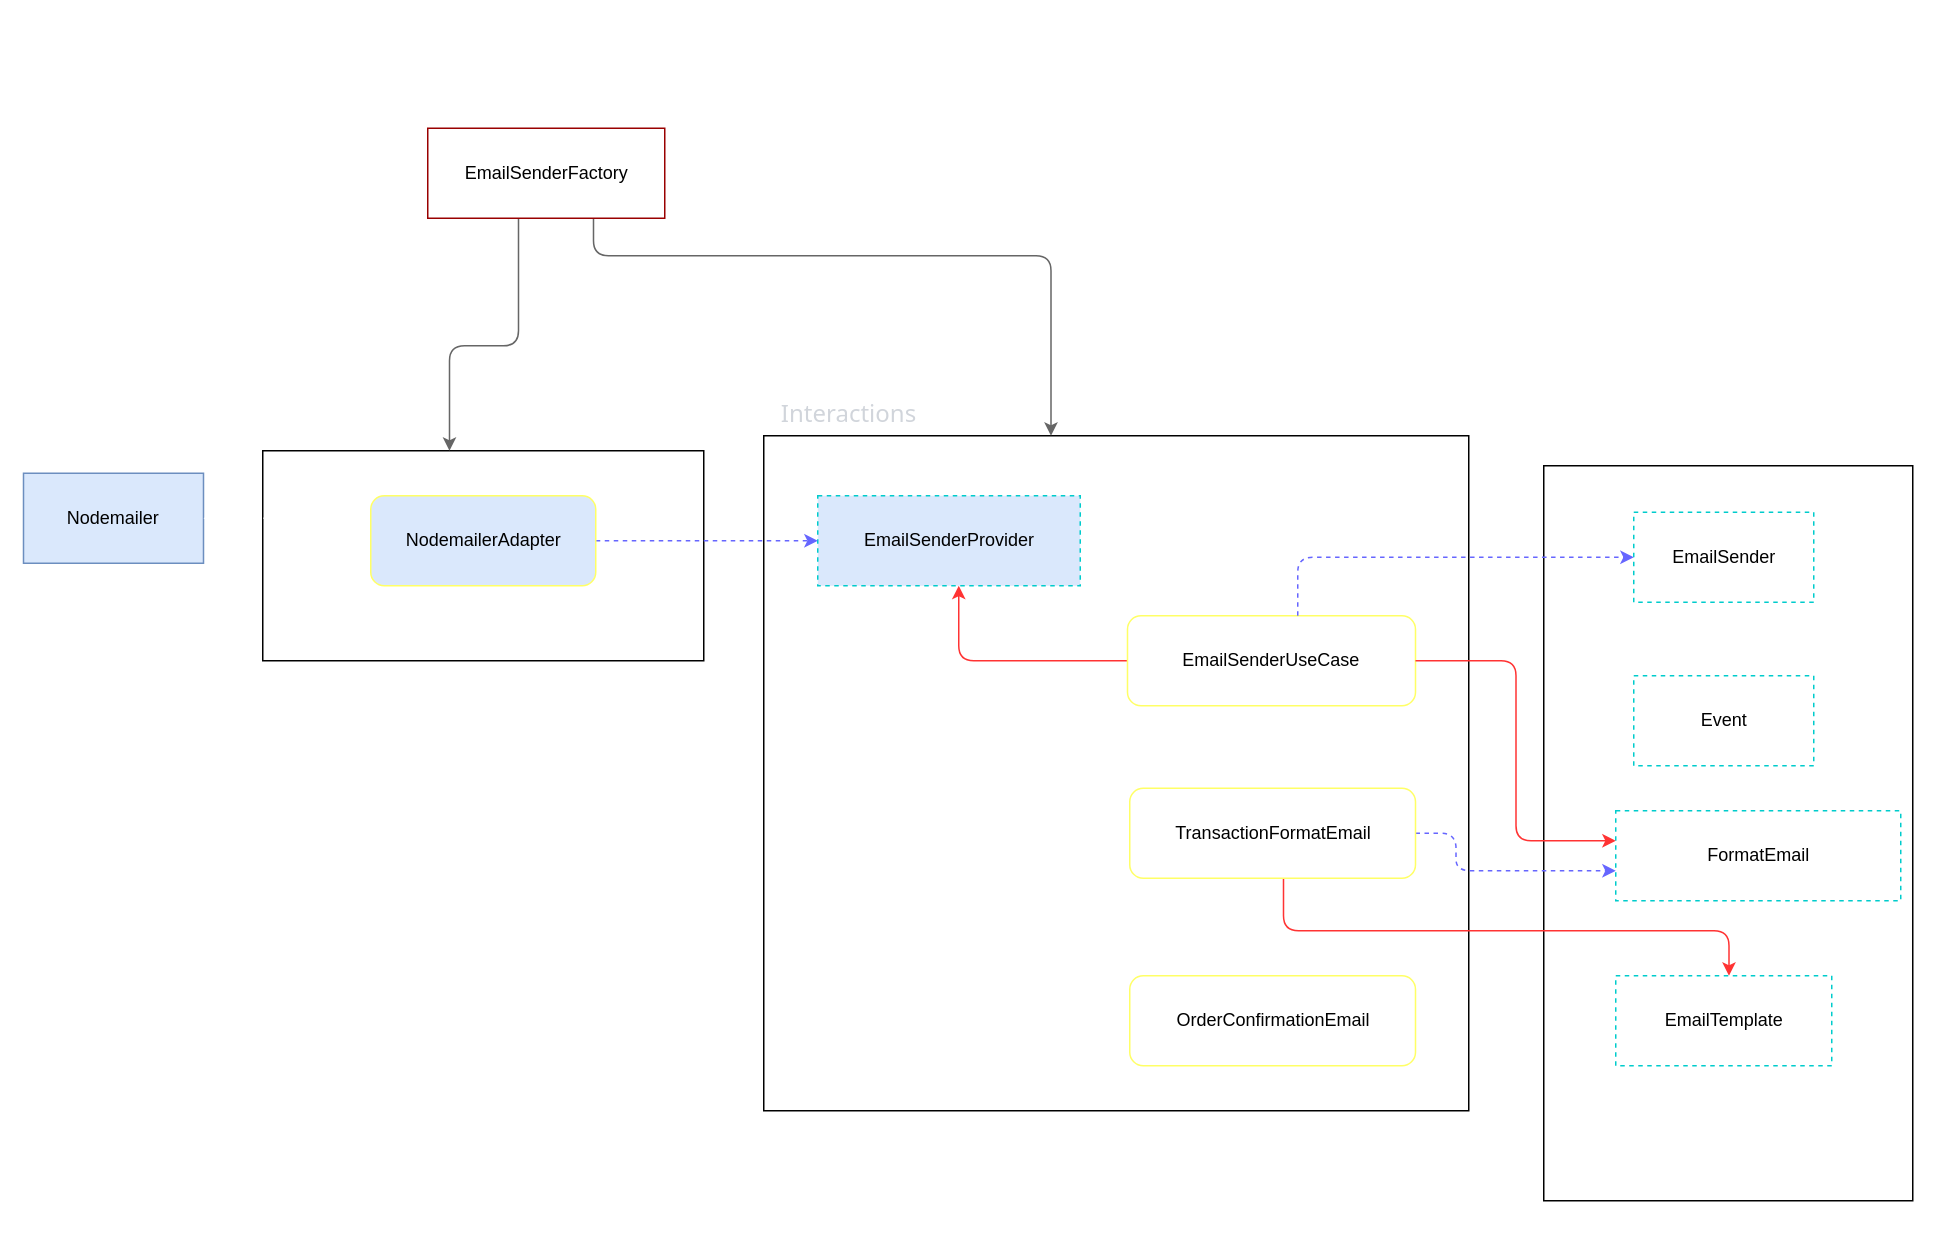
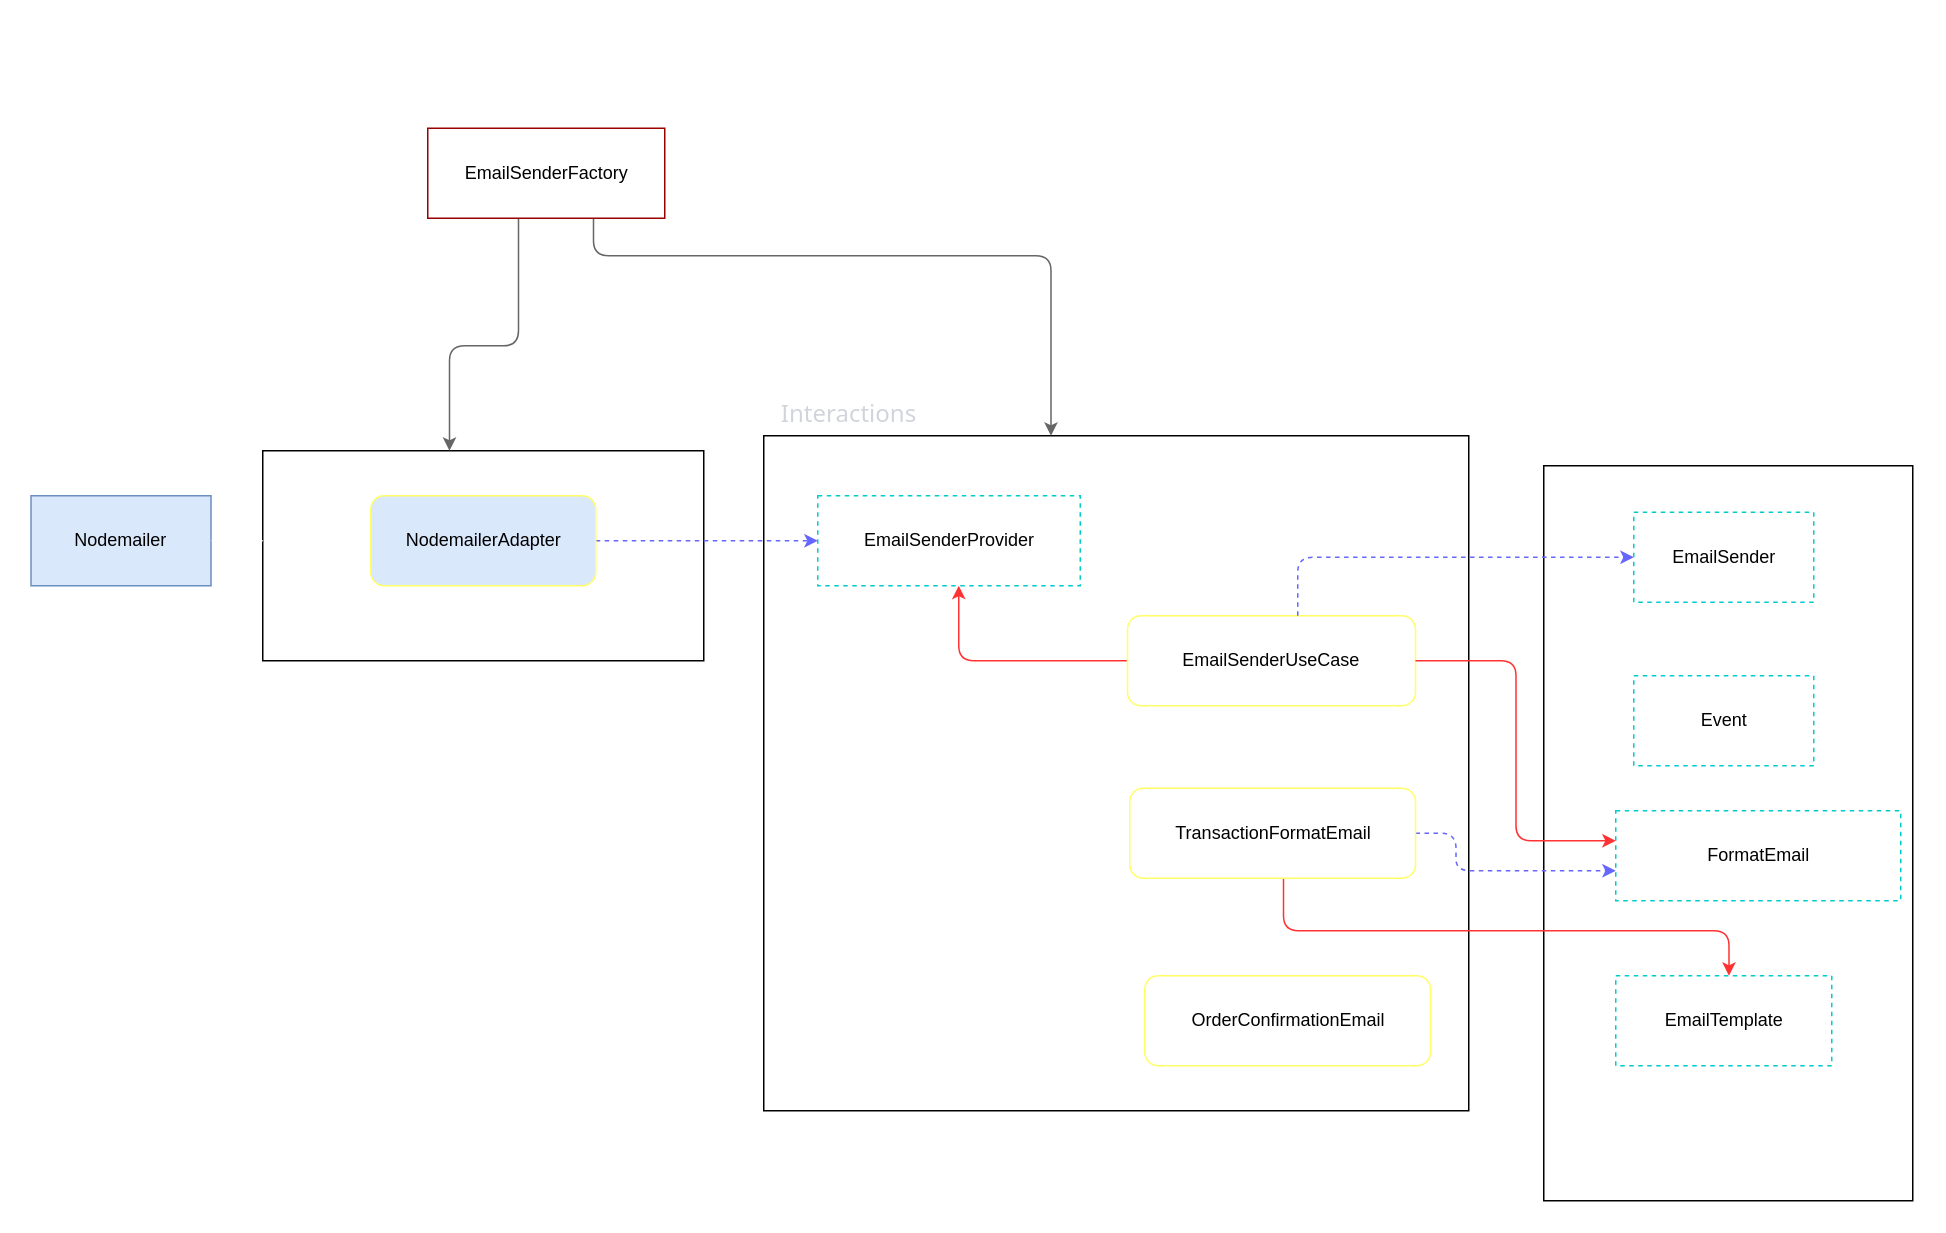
(113, 518) -> (121, 541)
(949, 541) -> (949, 541)
(1272, 1021) -> (1287, 1021)
